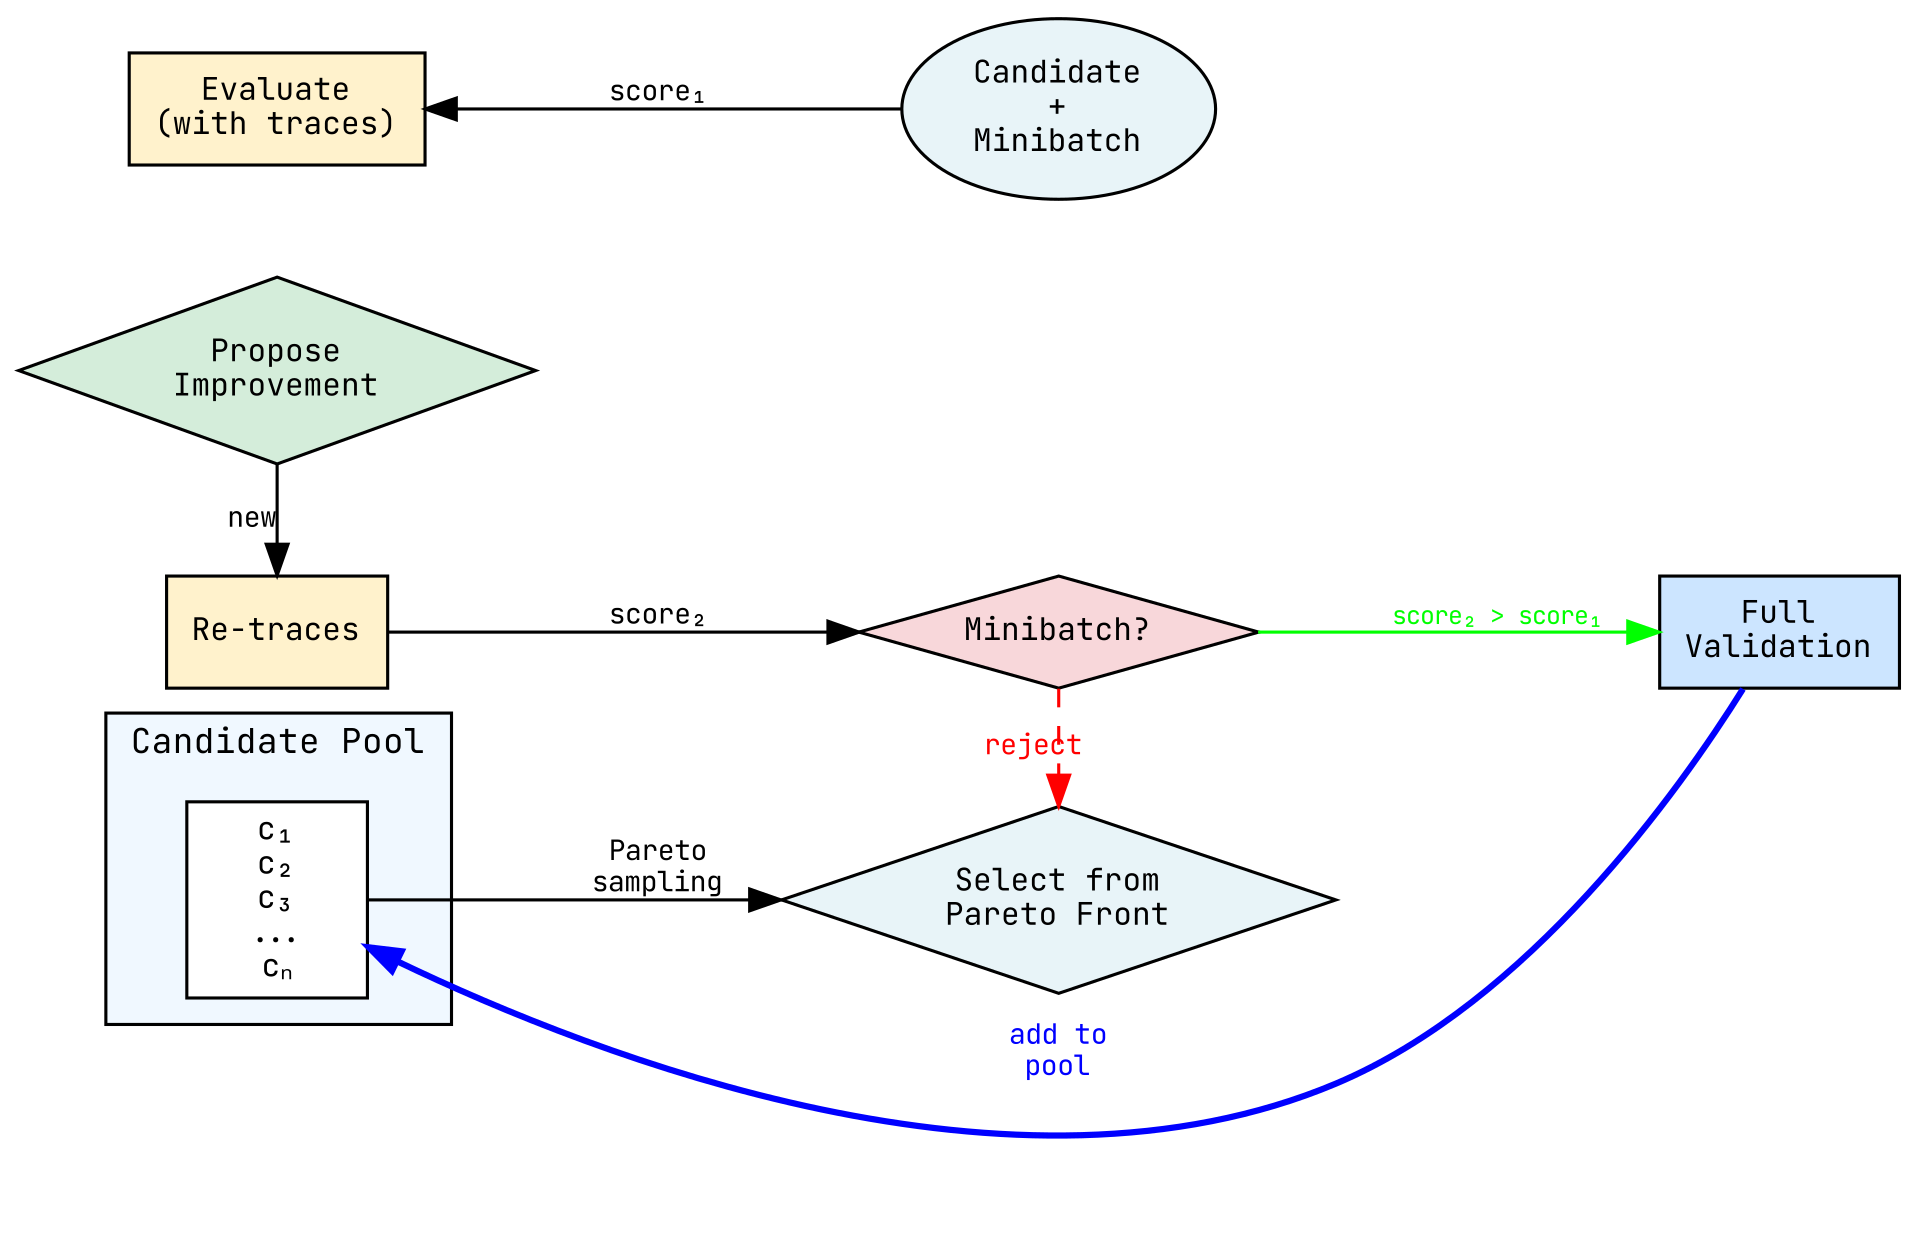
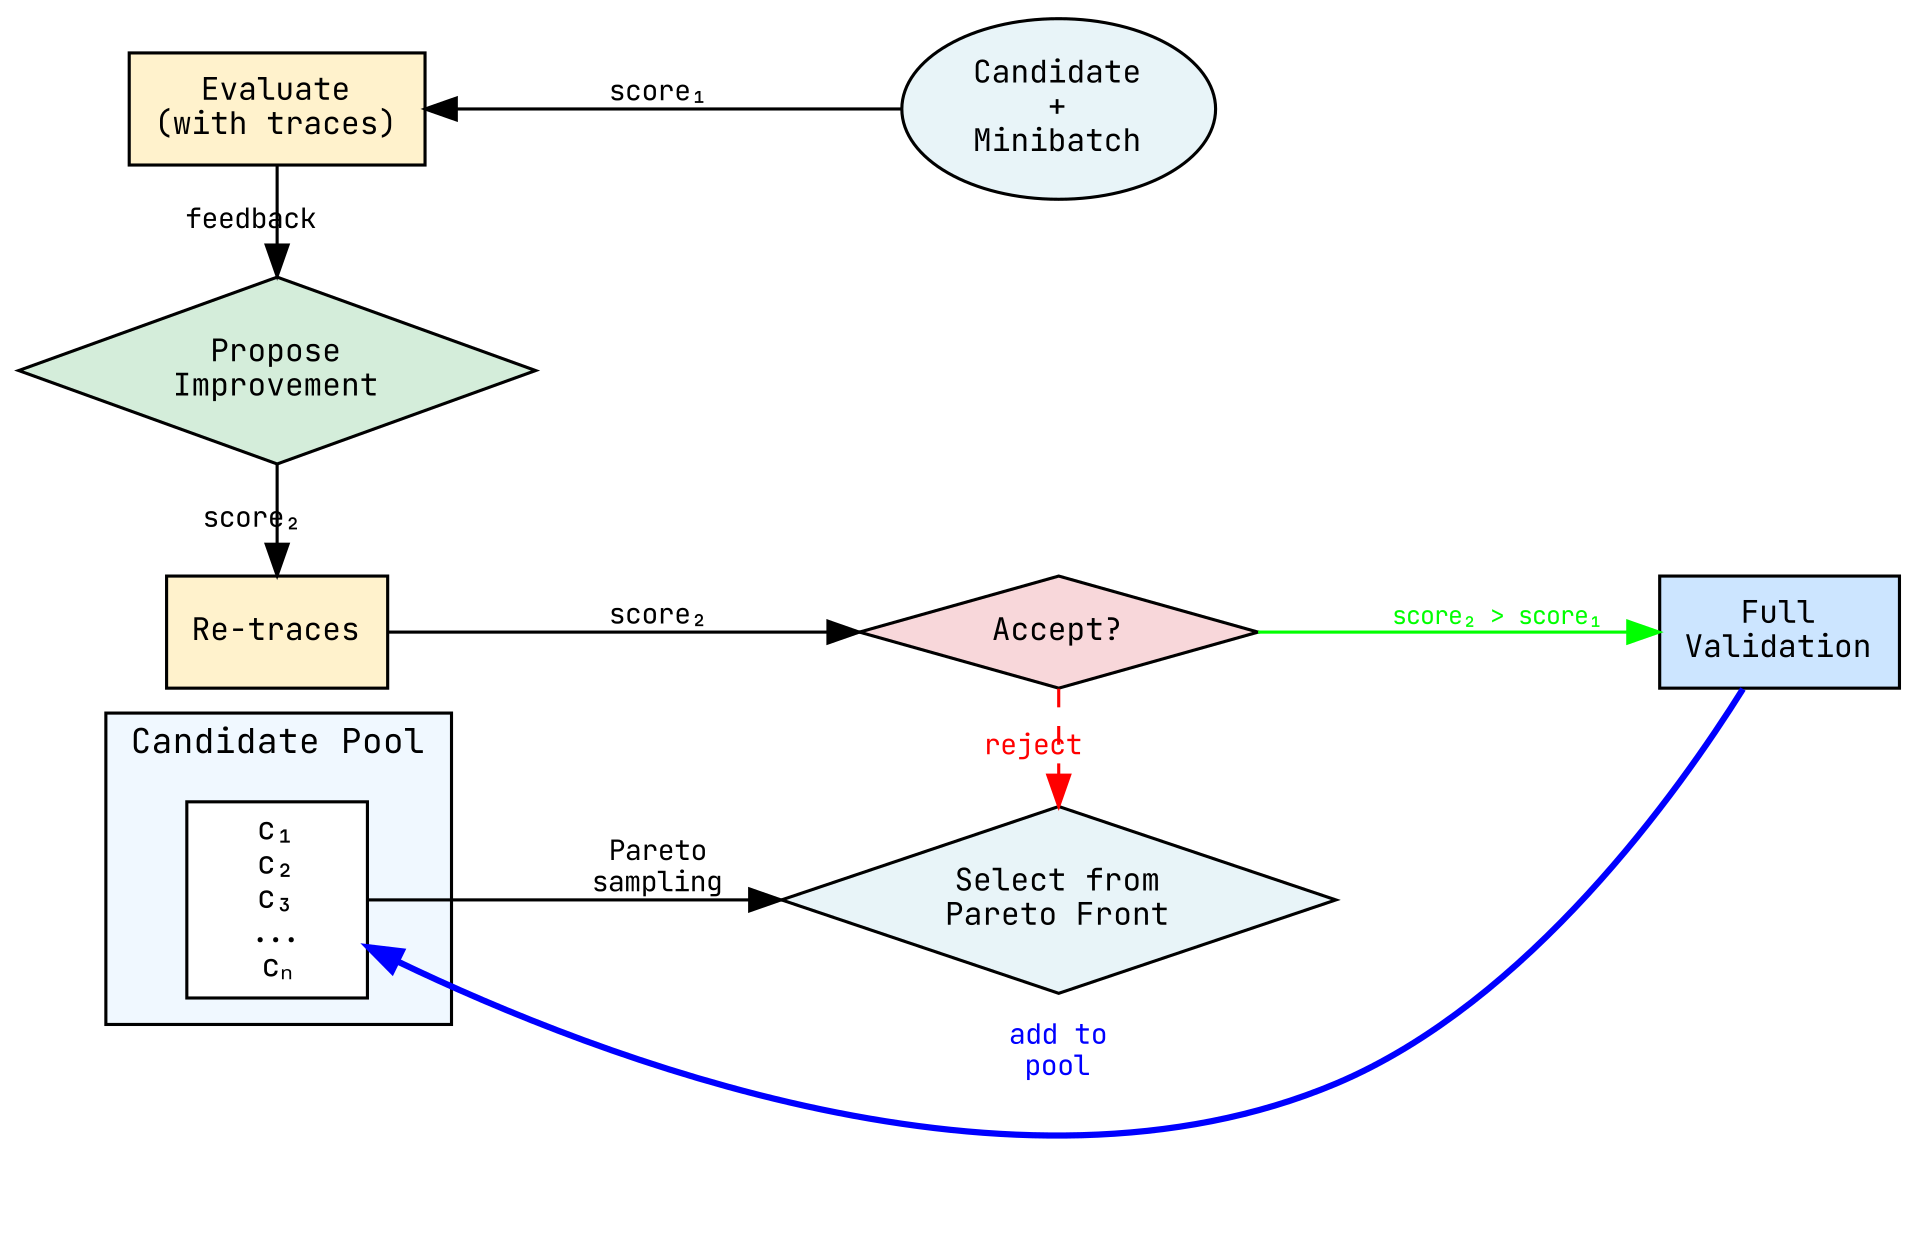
none -> (277, 205)
(252, 520) -> (252, 520)
(1059, 632) -> (1059, 632)
